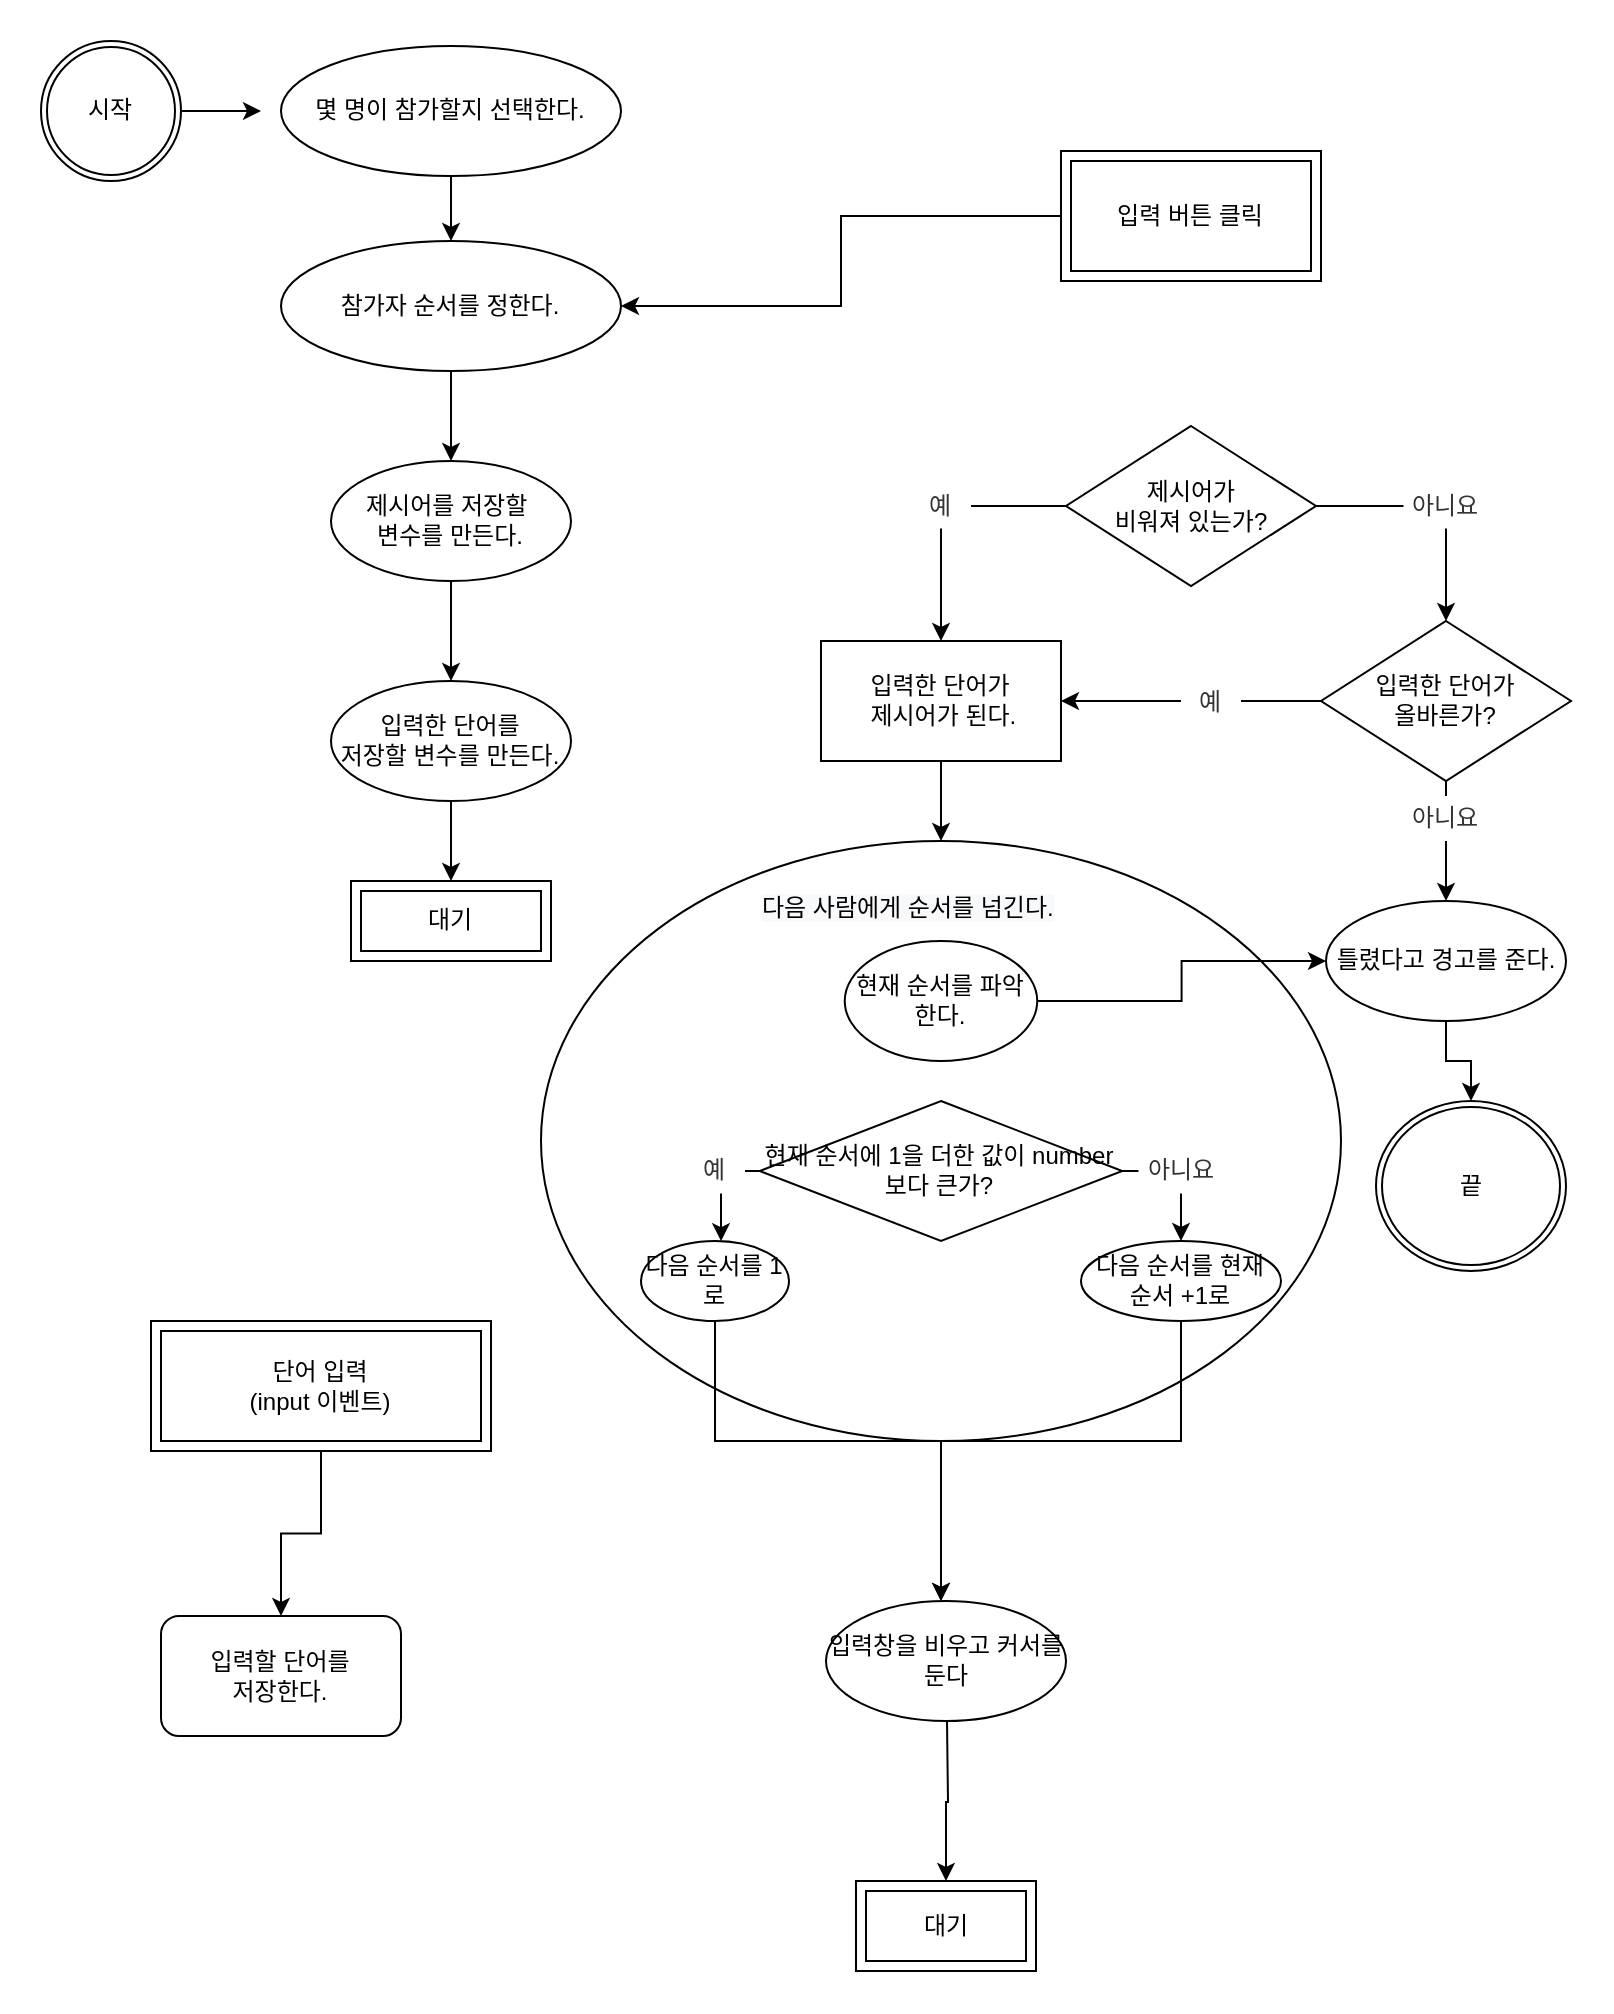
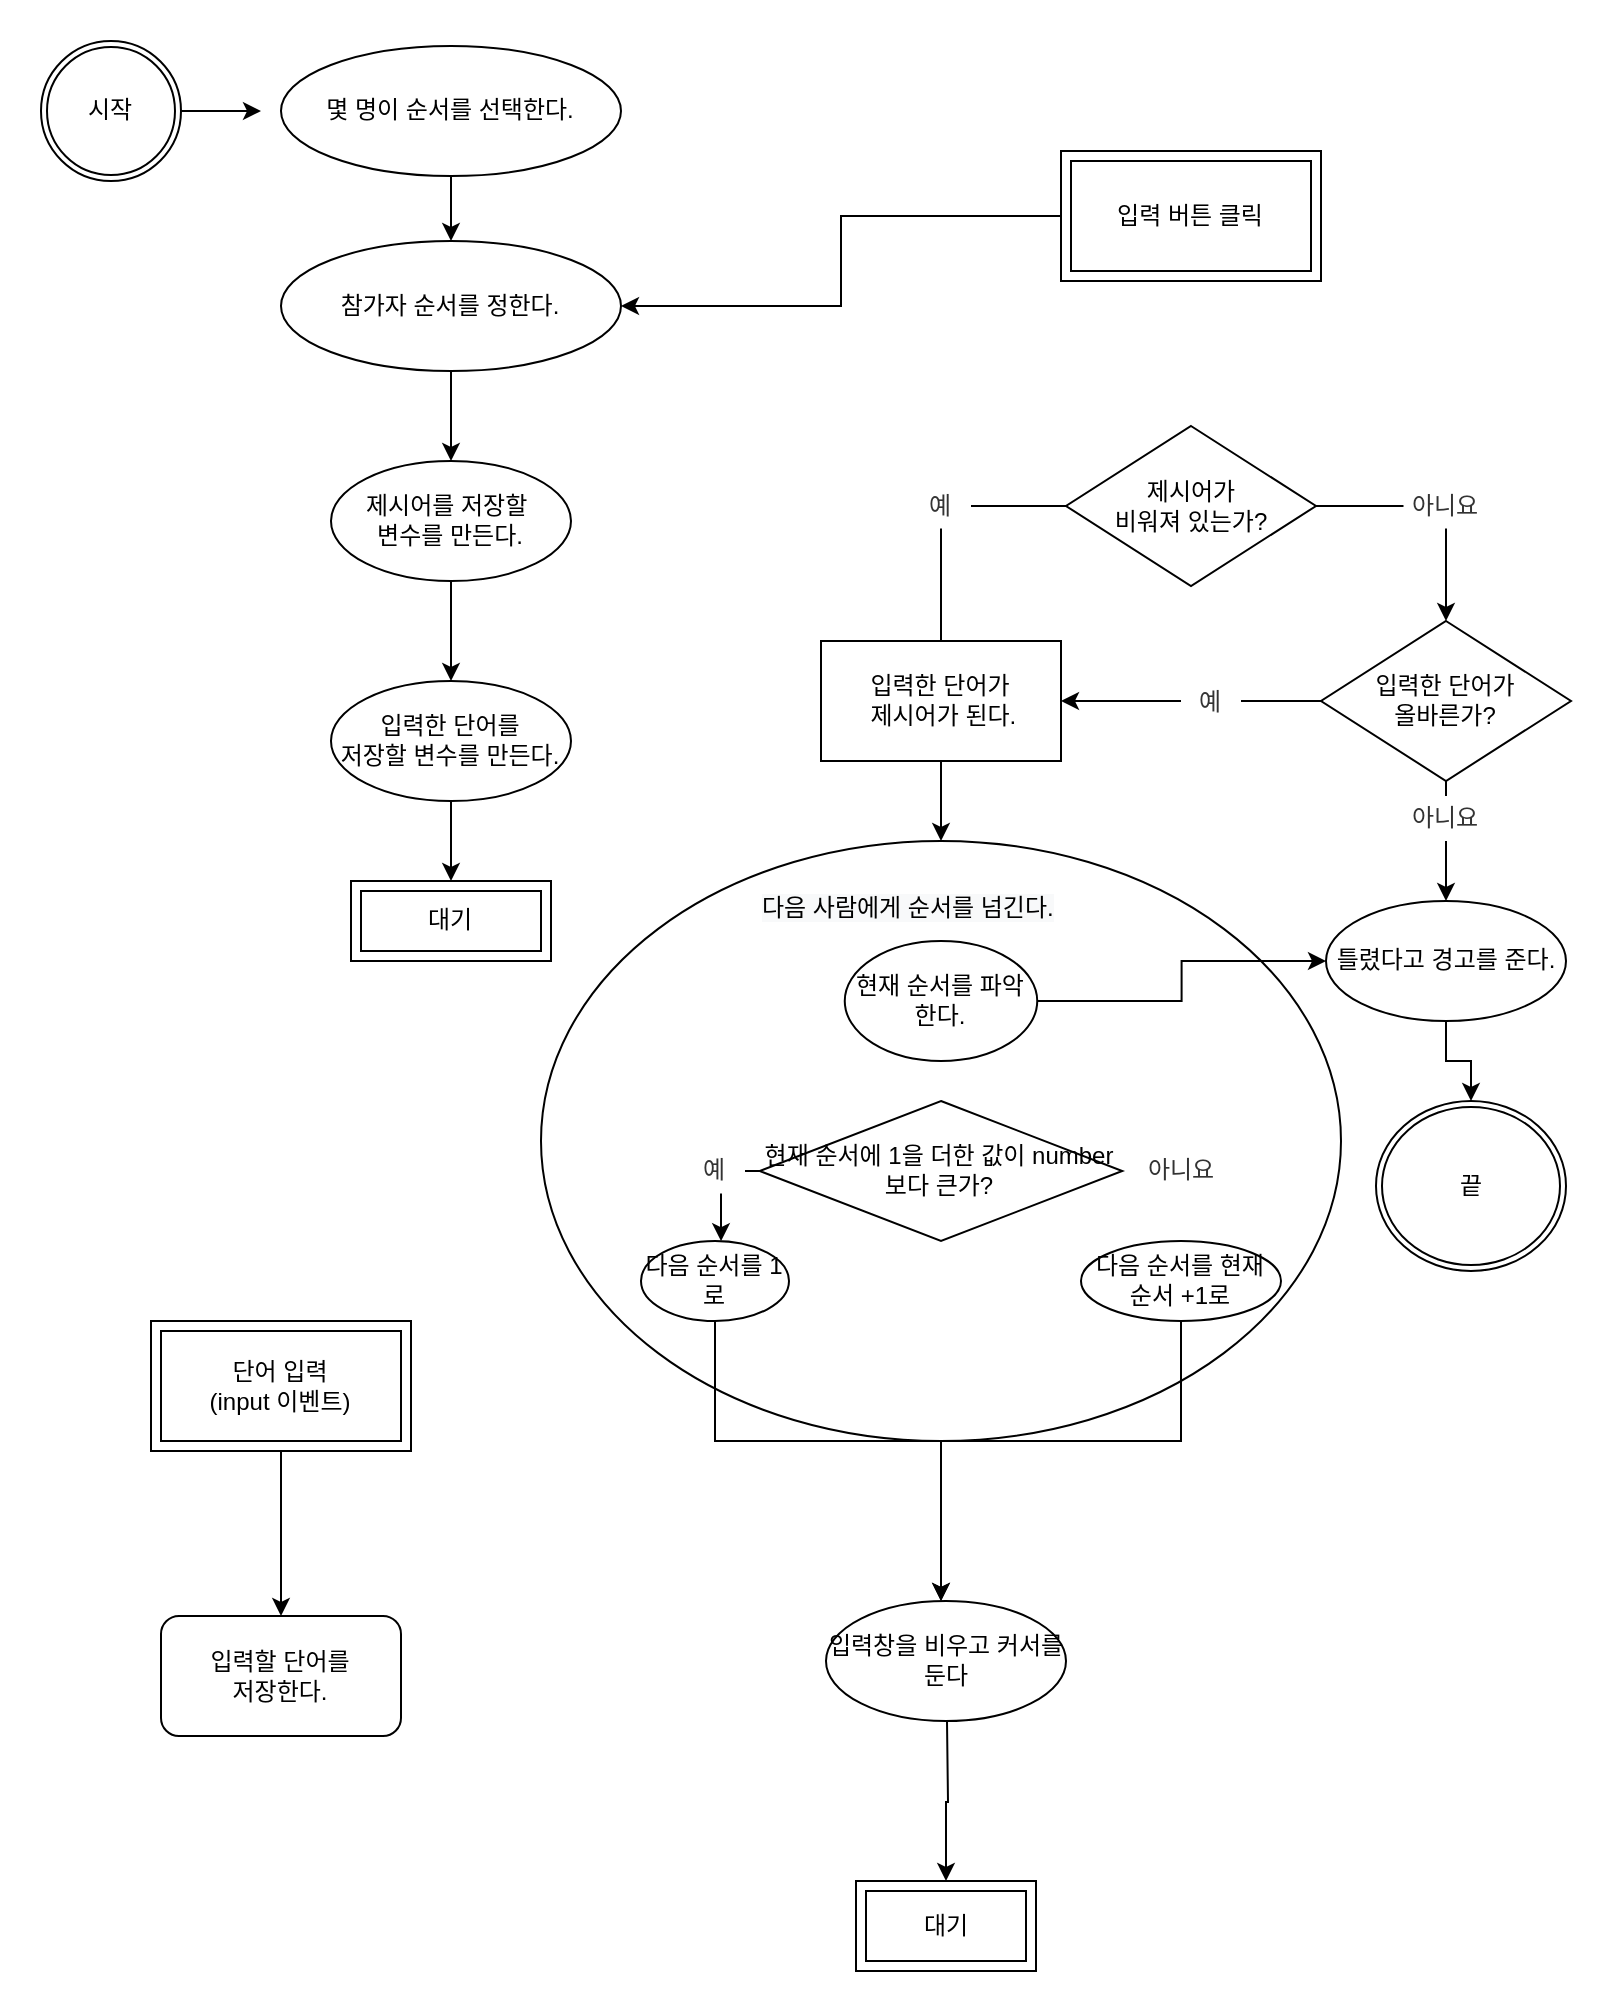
(451, 111) -> (451, 111)
(941, 626) -> (941, 631)
(1181, 1210) -> none
(321, 1386) -> (281, 1386)
